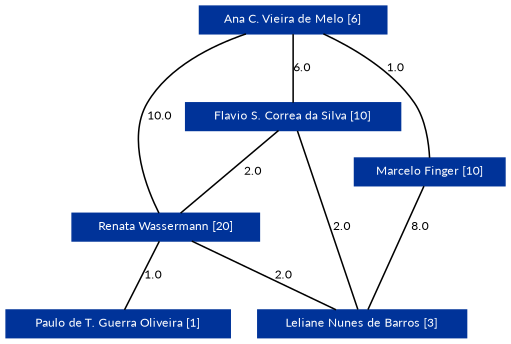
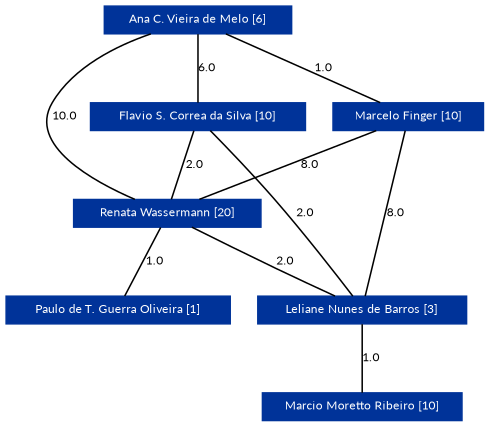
none -> (288, 165)
none -> (362, 407)
